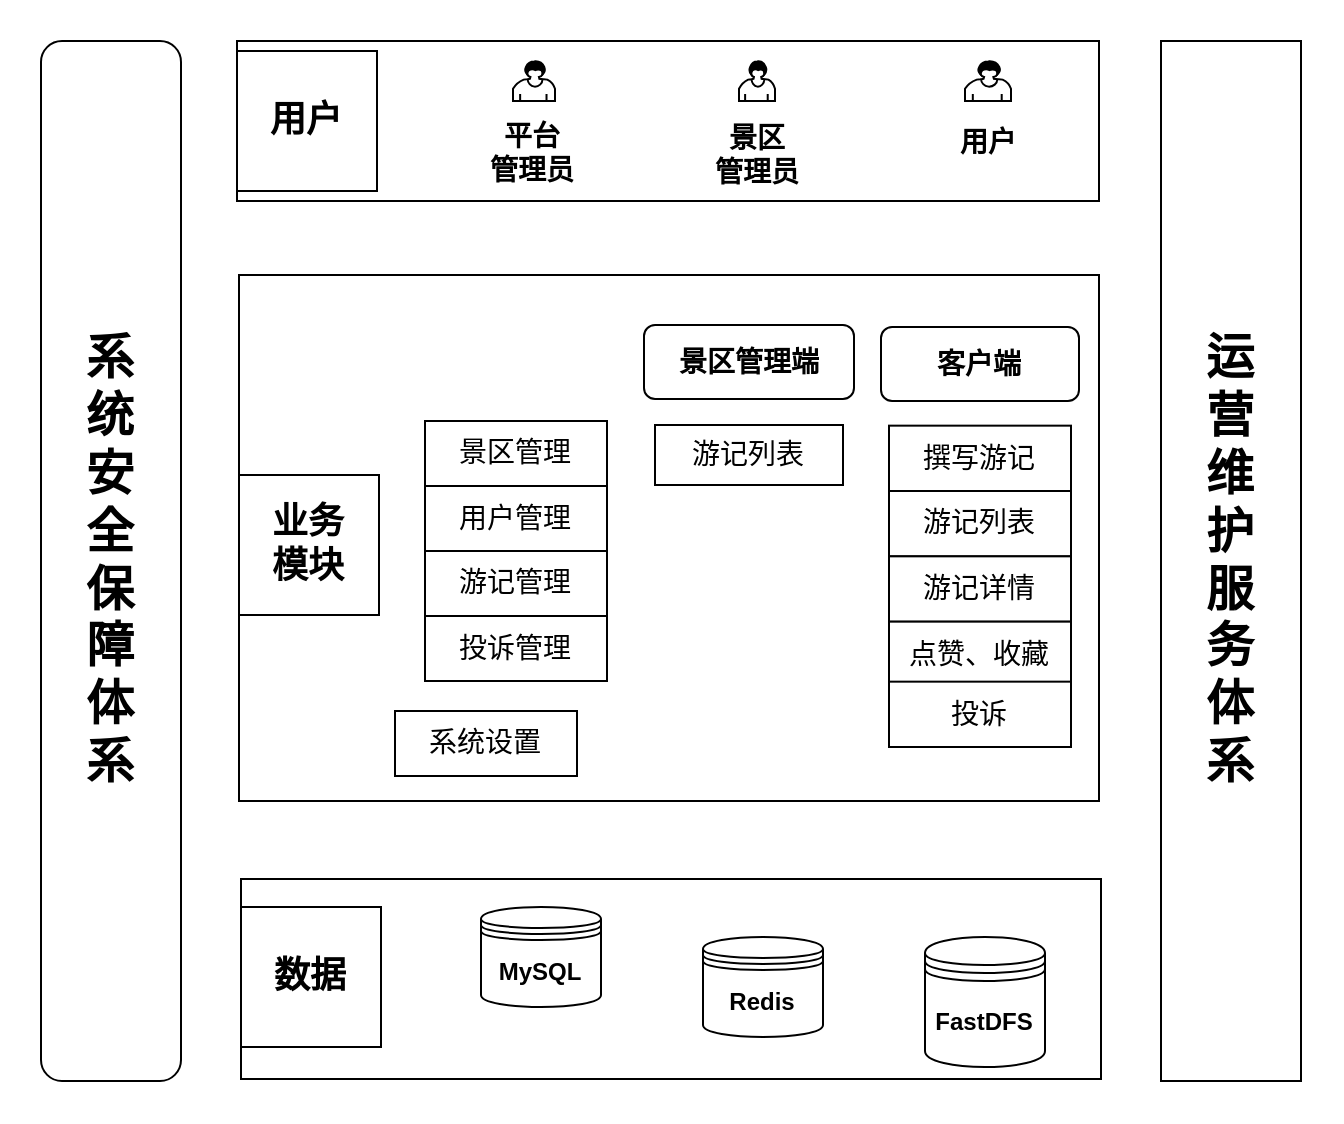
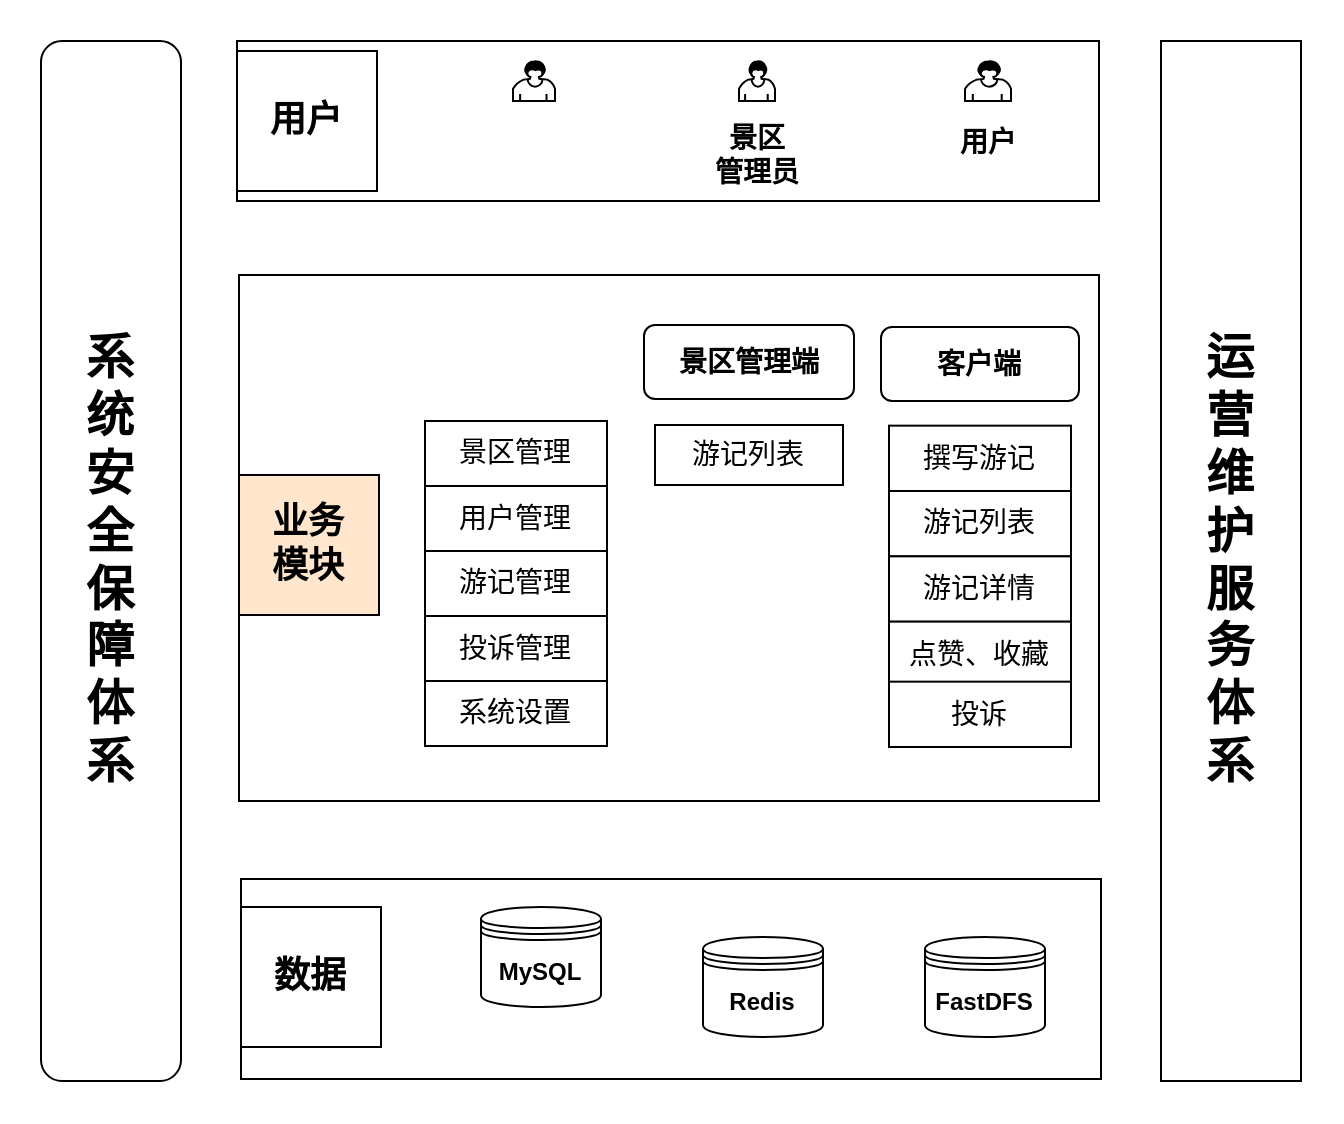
(533, 153) -> none
(309, 545) -> (309, 545)
(486, 744) -> (516, 714)
(985, 1002) -> (985, 987)
